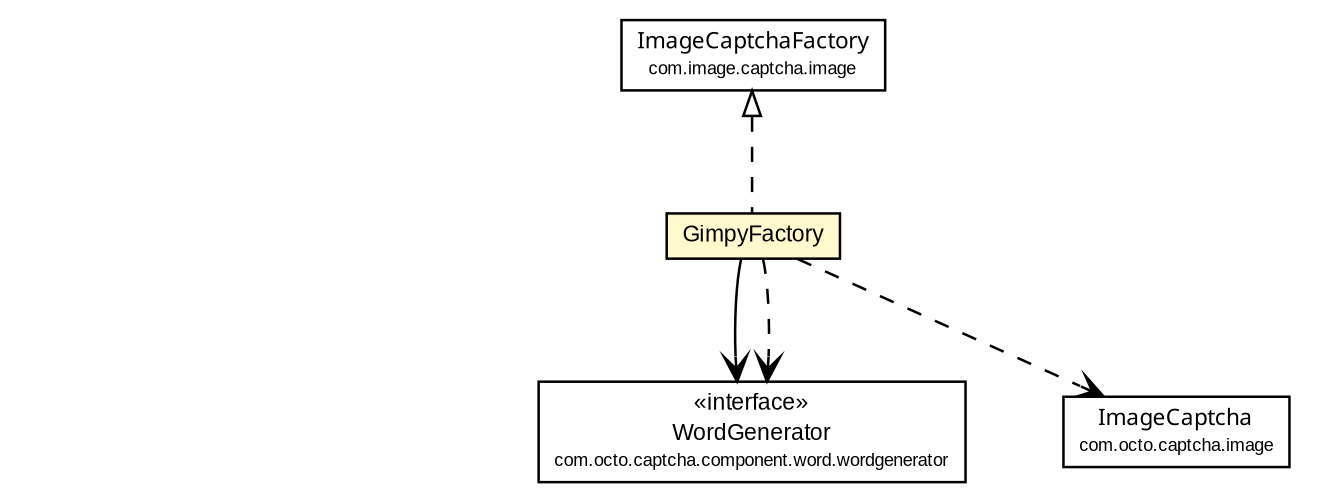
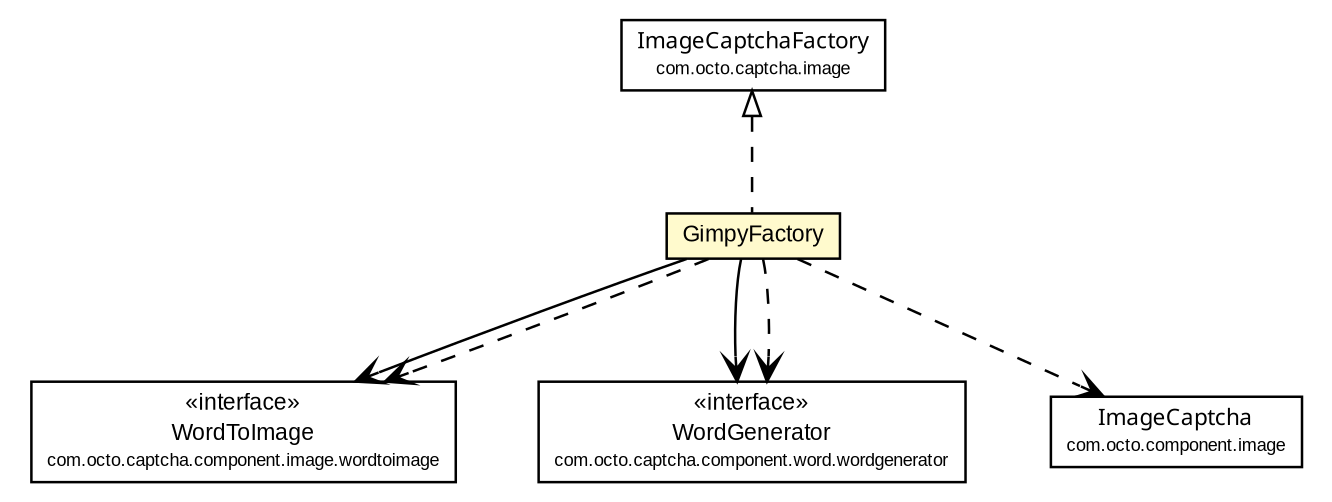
(753, 69) -> (753, 69)
none -> (242, 432)
(1176, 446) -> (1176, 446)
